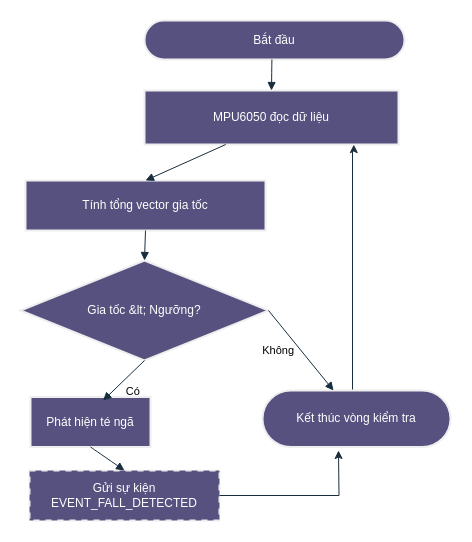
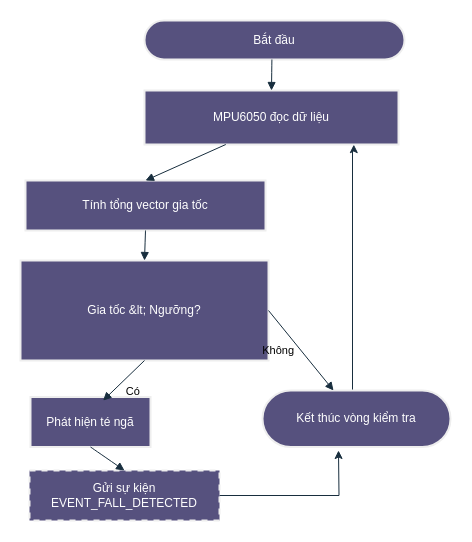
(145, 311) -> (145, 311)
